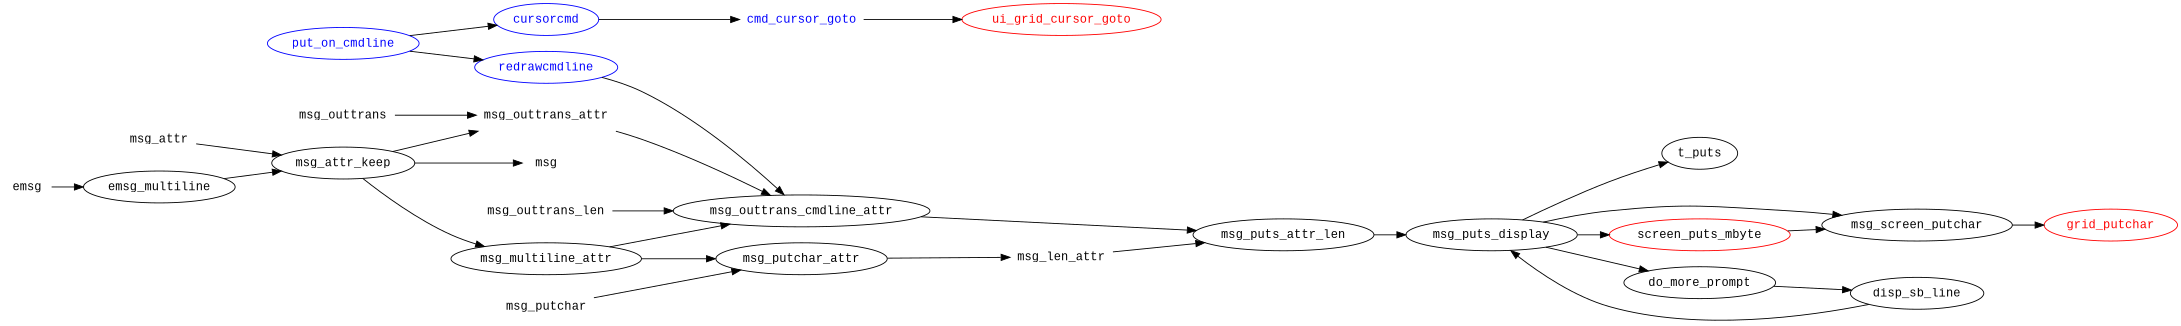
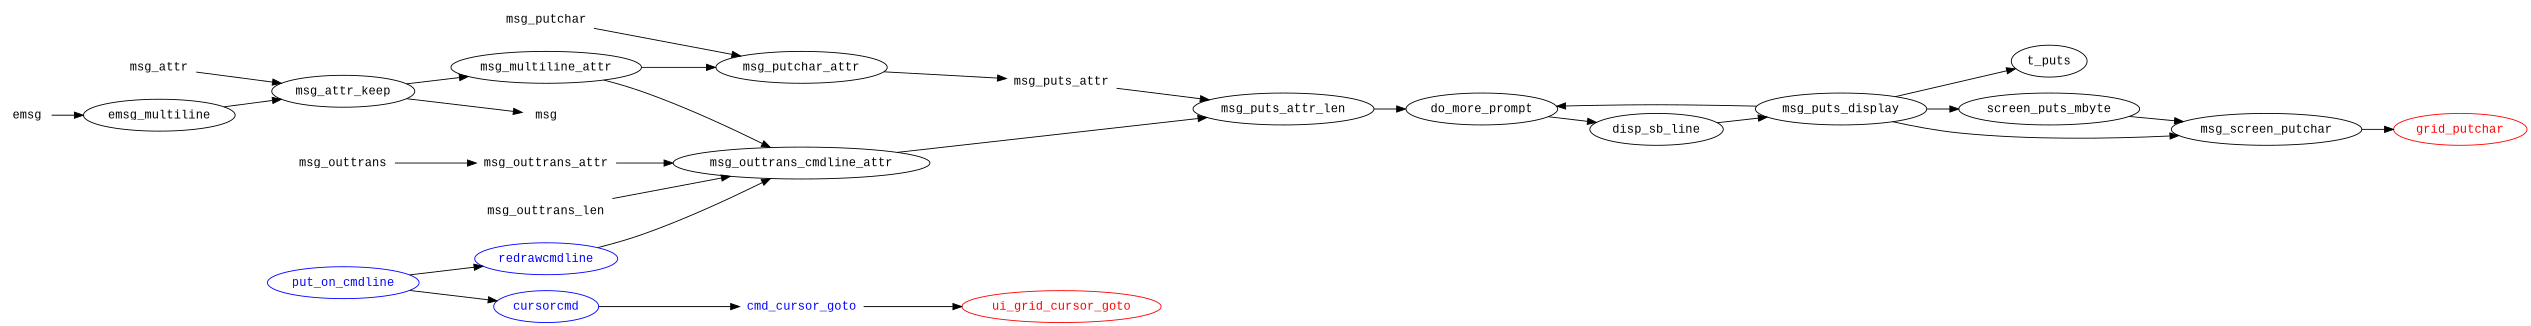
(431, 142) -> none
(1385, 235) -> (1385, 109)
(1700, 235) -> (2049, 109)
(1062, 257) -> (1062, 82)
